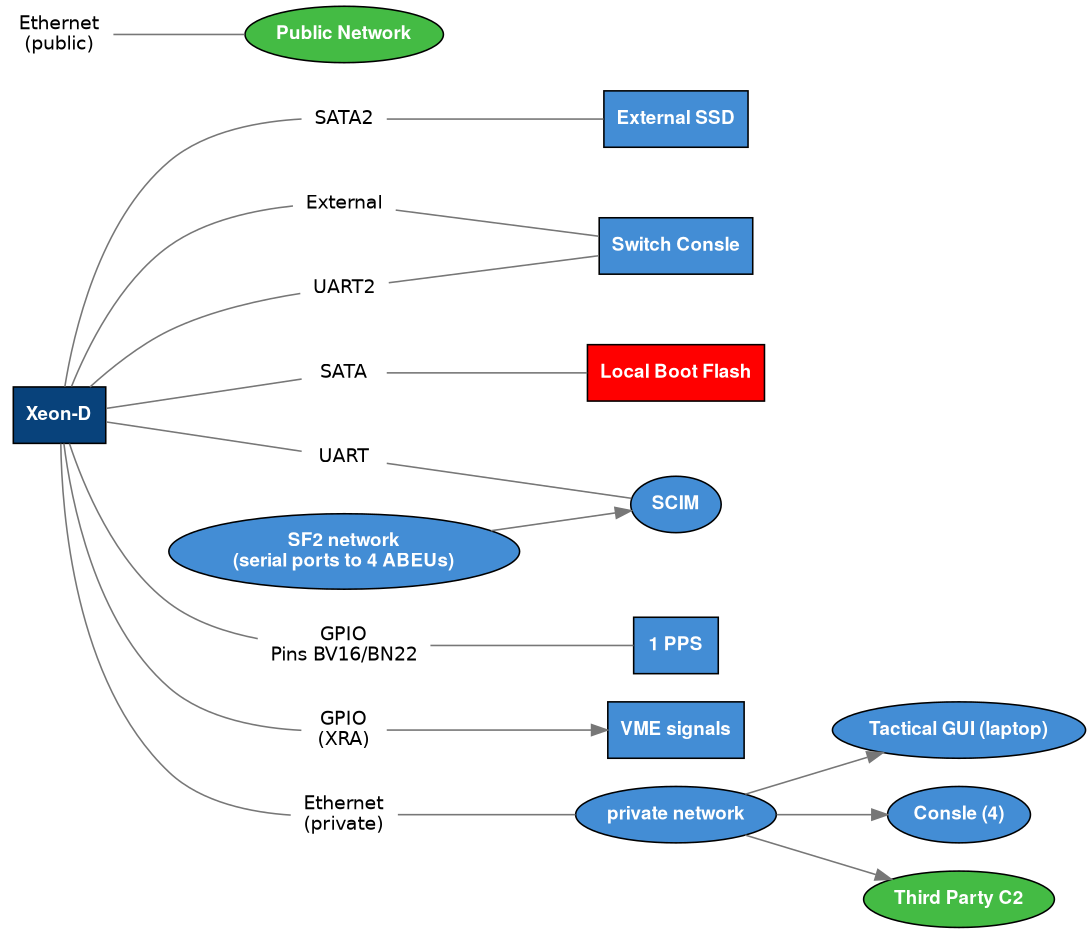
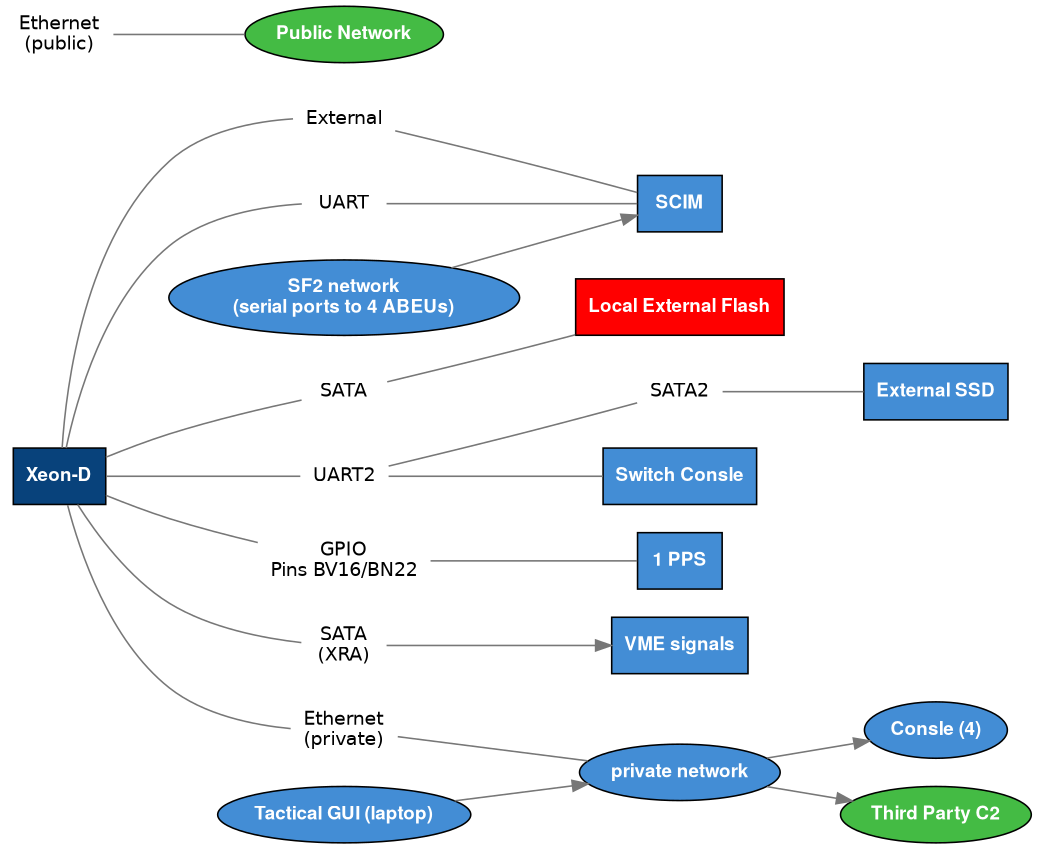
(132, 203) -> (513, 436)
(497, 223) -> (516, 161)
(676, 373) -> (680, 307)
(676, 504) -> (680, 204)
(344, 730) -> (344, 645)
(806, 776) -> (513, 793)
